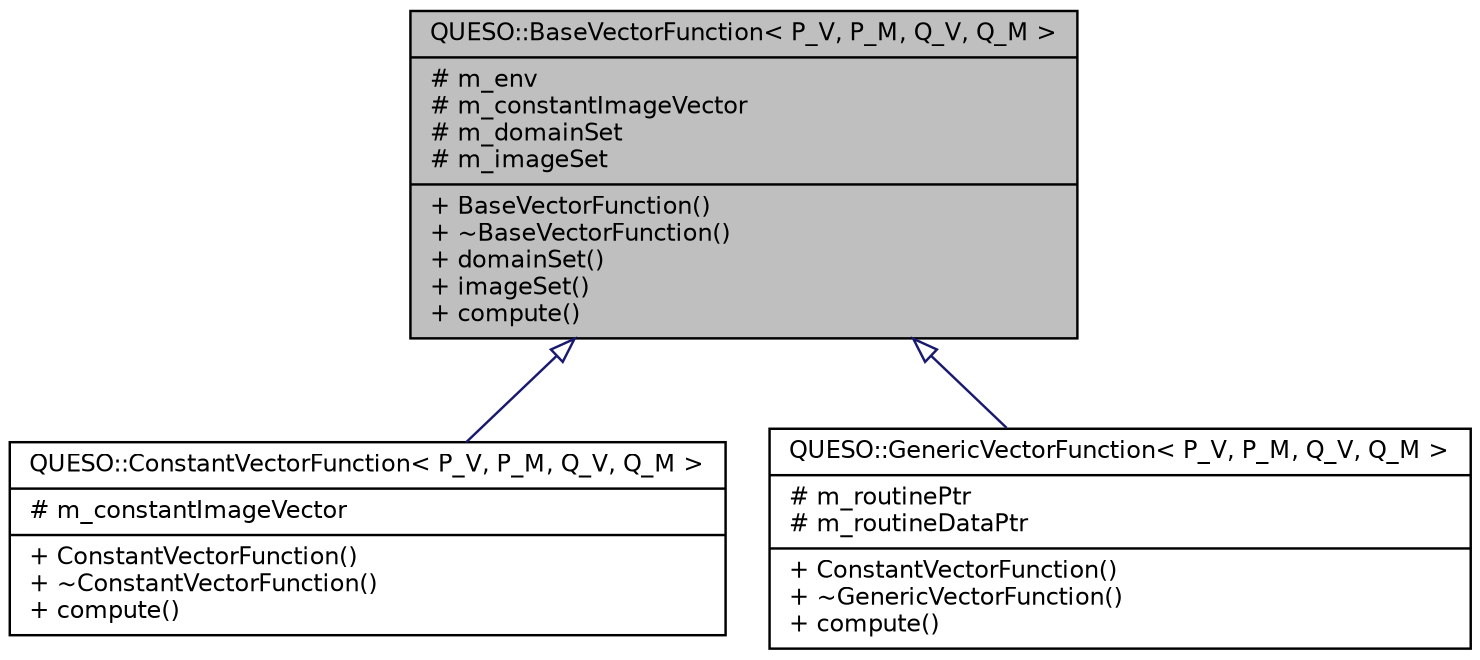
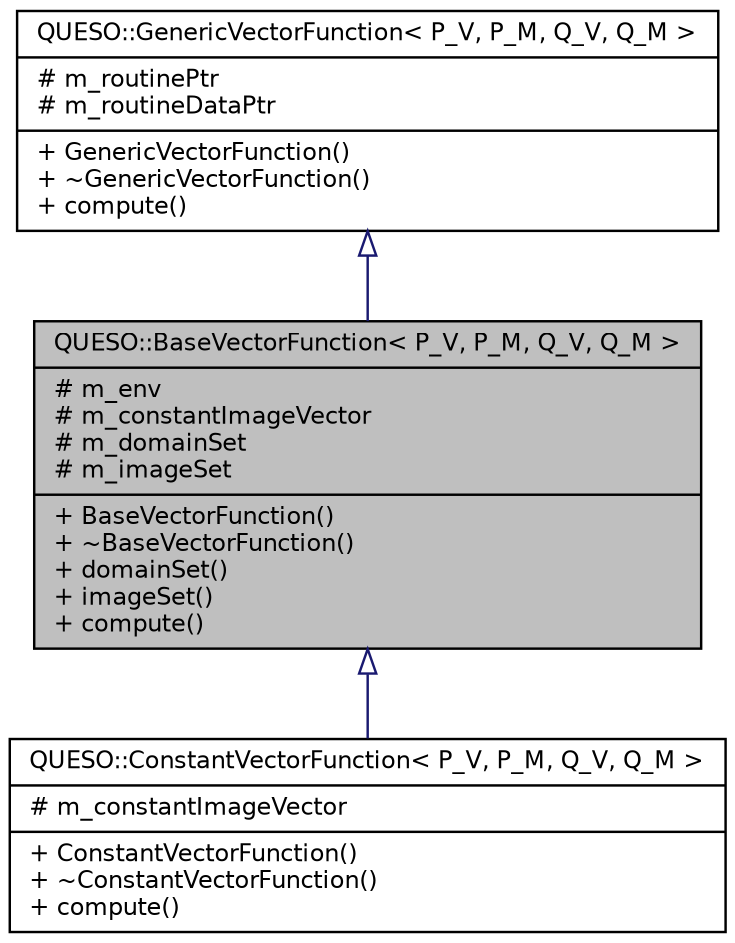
(969, 392) -> (368, 288)
(954, 570) -> (194, 153)
